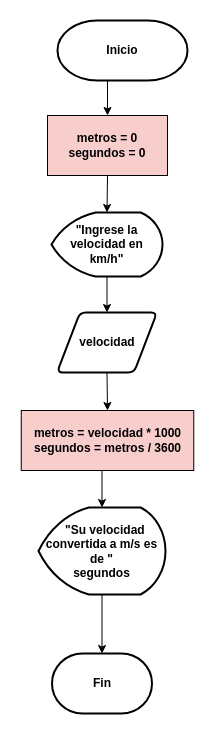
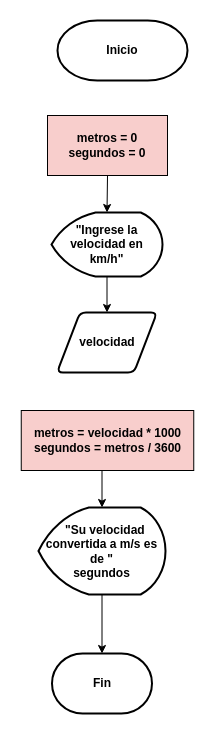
(108, 94) -> none
(107, 388) -> none
